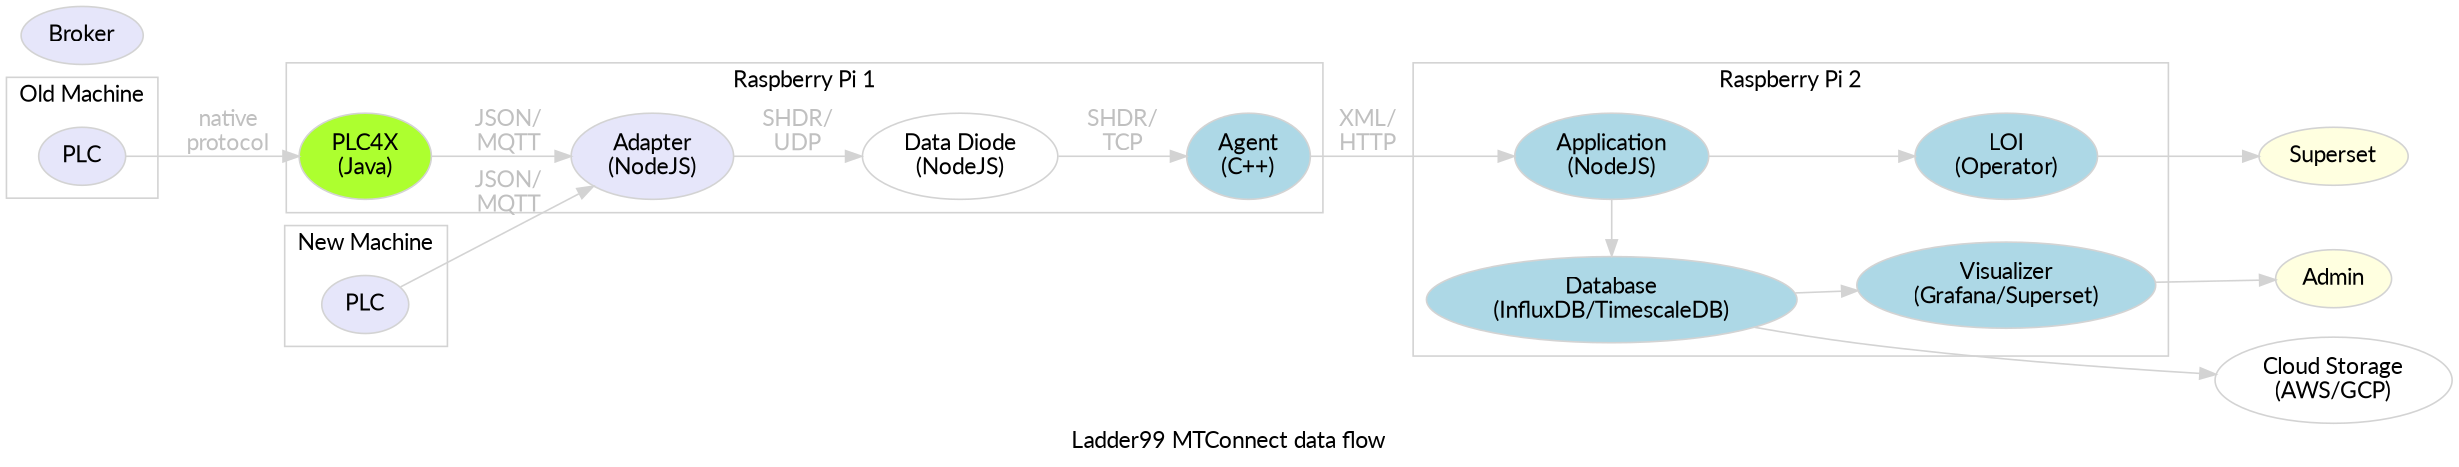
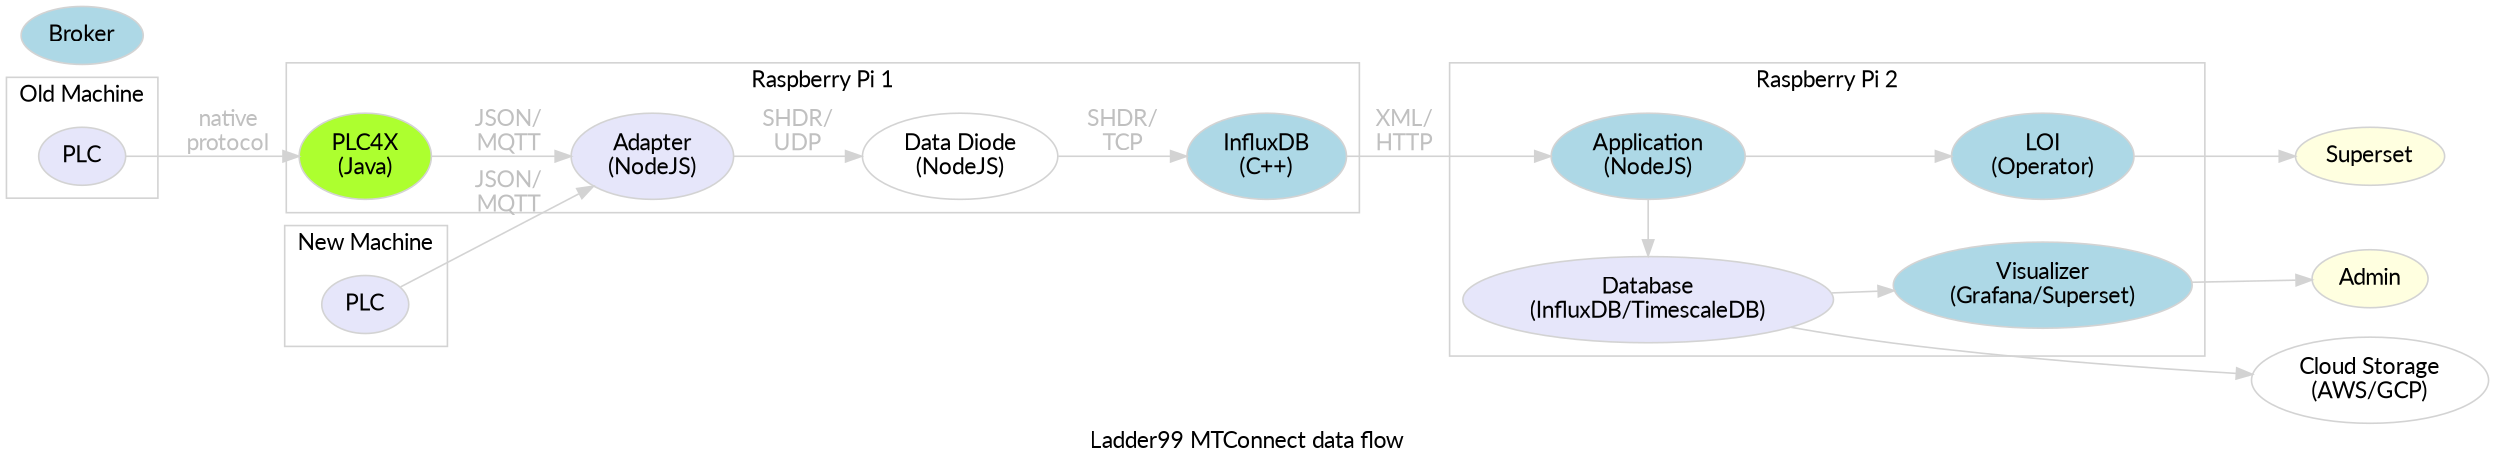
(82, 35) -> (82, 35)
(1249, 156) -> (1267, 156)
(1612, 300) -> (1648, 300)
